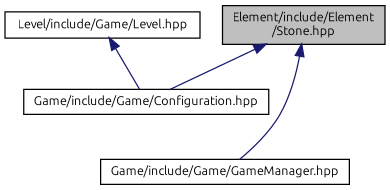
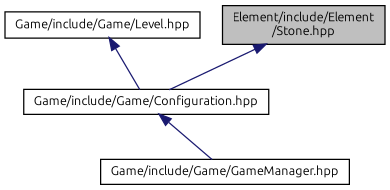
(102, 25) -> (102, 25)
(280, 114) -> (190, 141)
